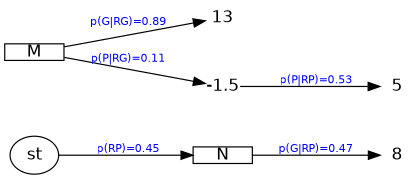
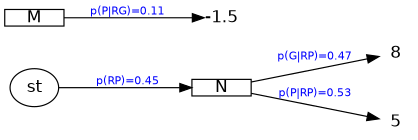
(223, 18) -> none
(304, 86) -> (309, 105)
